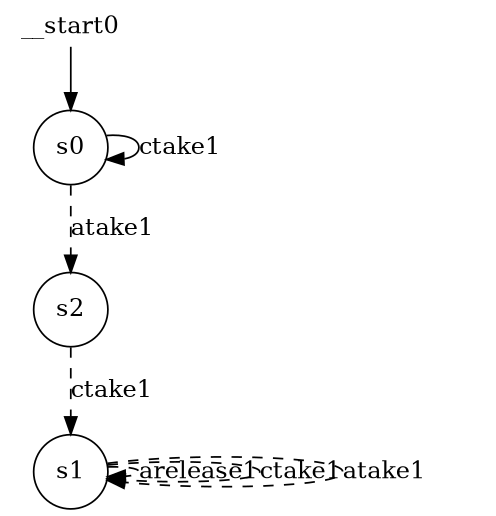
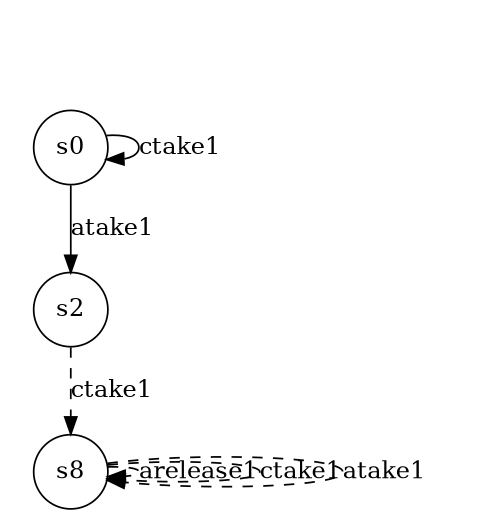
(71, 27) -> none
(71, 220) -> (71, 220)
(71, 472) -> (71, 472)
